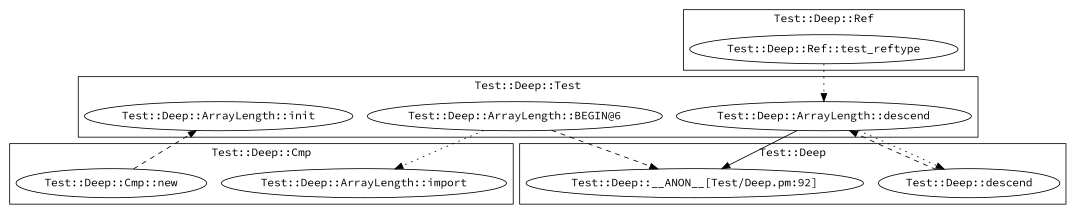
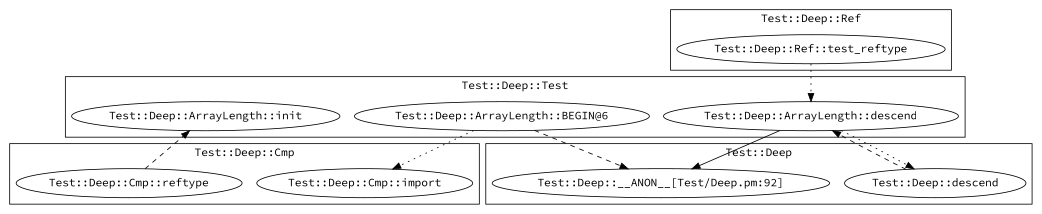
(111, 183) -> (129, 183)
(364, 183) -> (365, 183)
